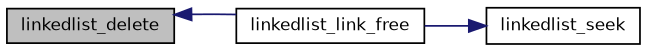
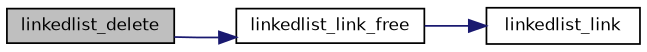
(214, 14) -> (197, 37)
(563, 26) -> (563, 26)
